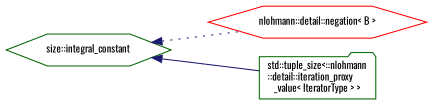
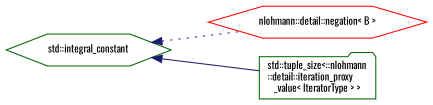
(89, 50) -> (89, 50)
